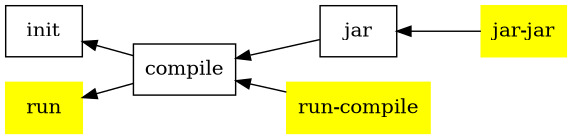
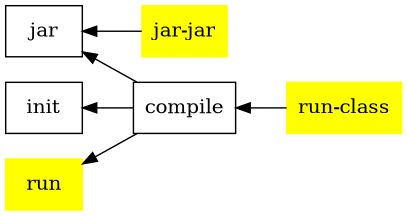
(285, 47) -> (116, 71)
(358, 108) -> (344, 108)
